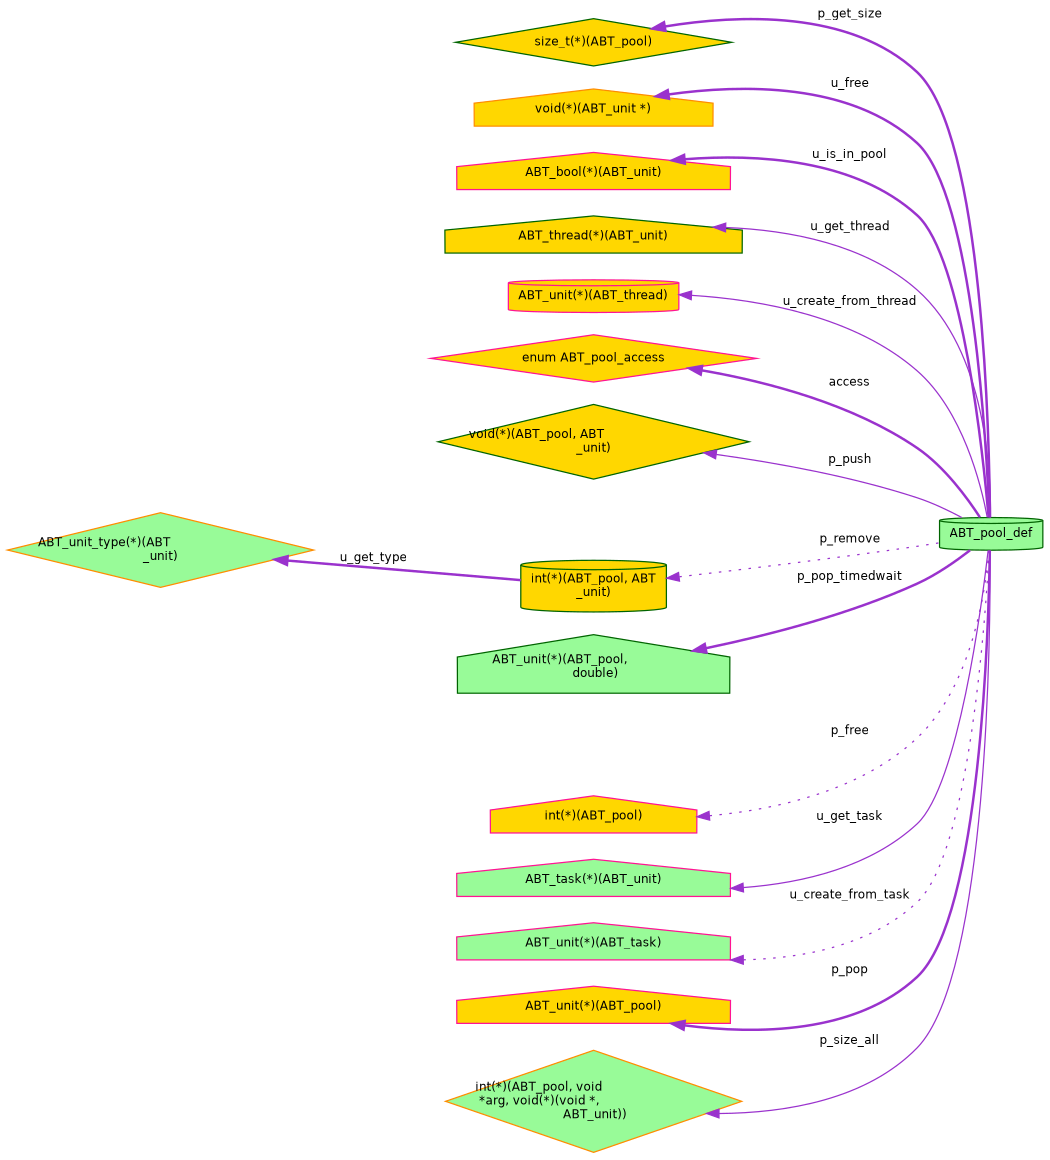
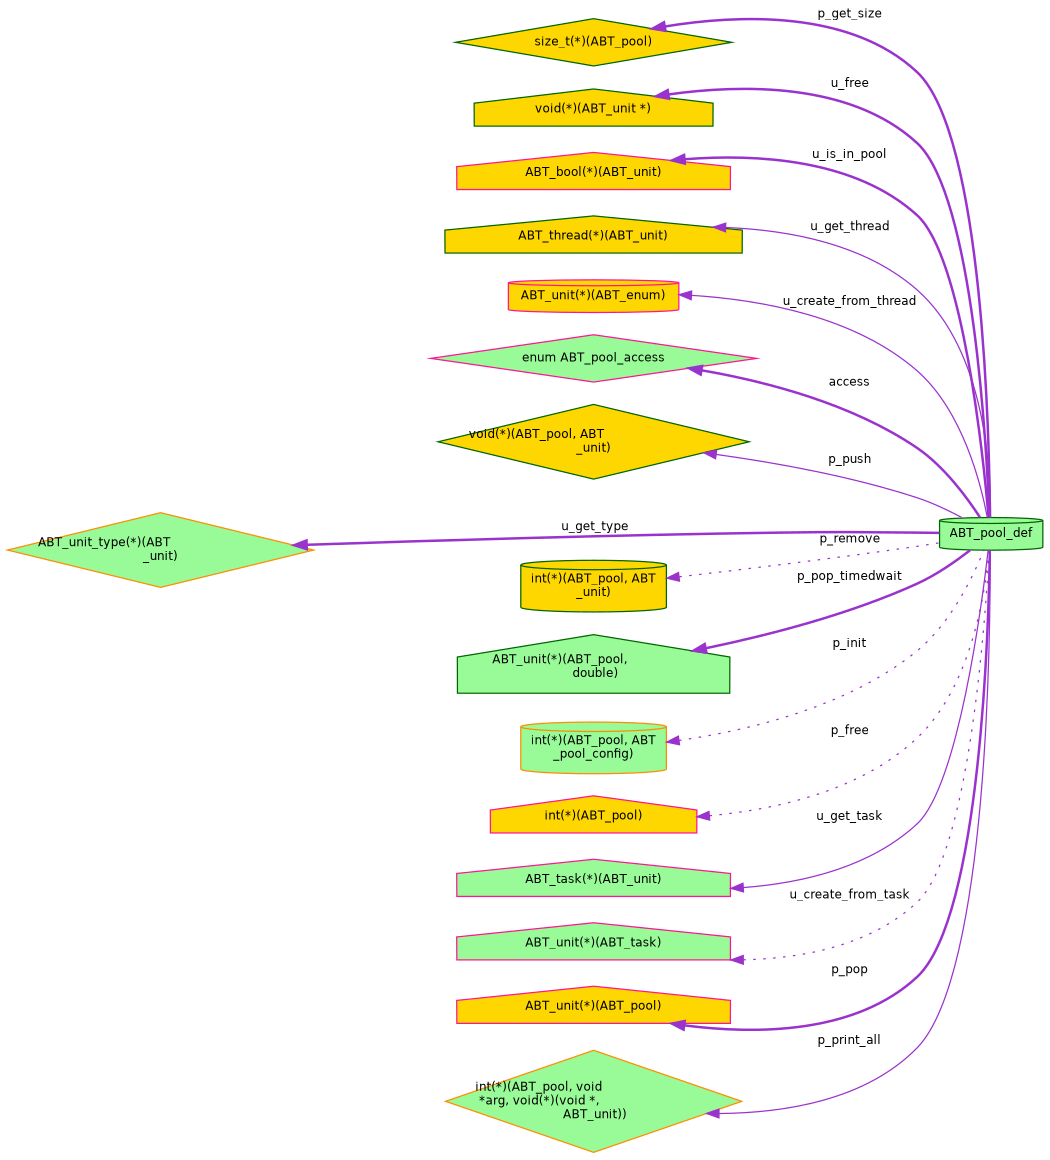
(594, 110) -> (594, 110)
(594, 296) -> (594, 296)
(594, 358) -> (594, 358)
(404, 570) -> (623, 536)
none -> (594, 748)
(848, 1041) -> (848, 1041)
